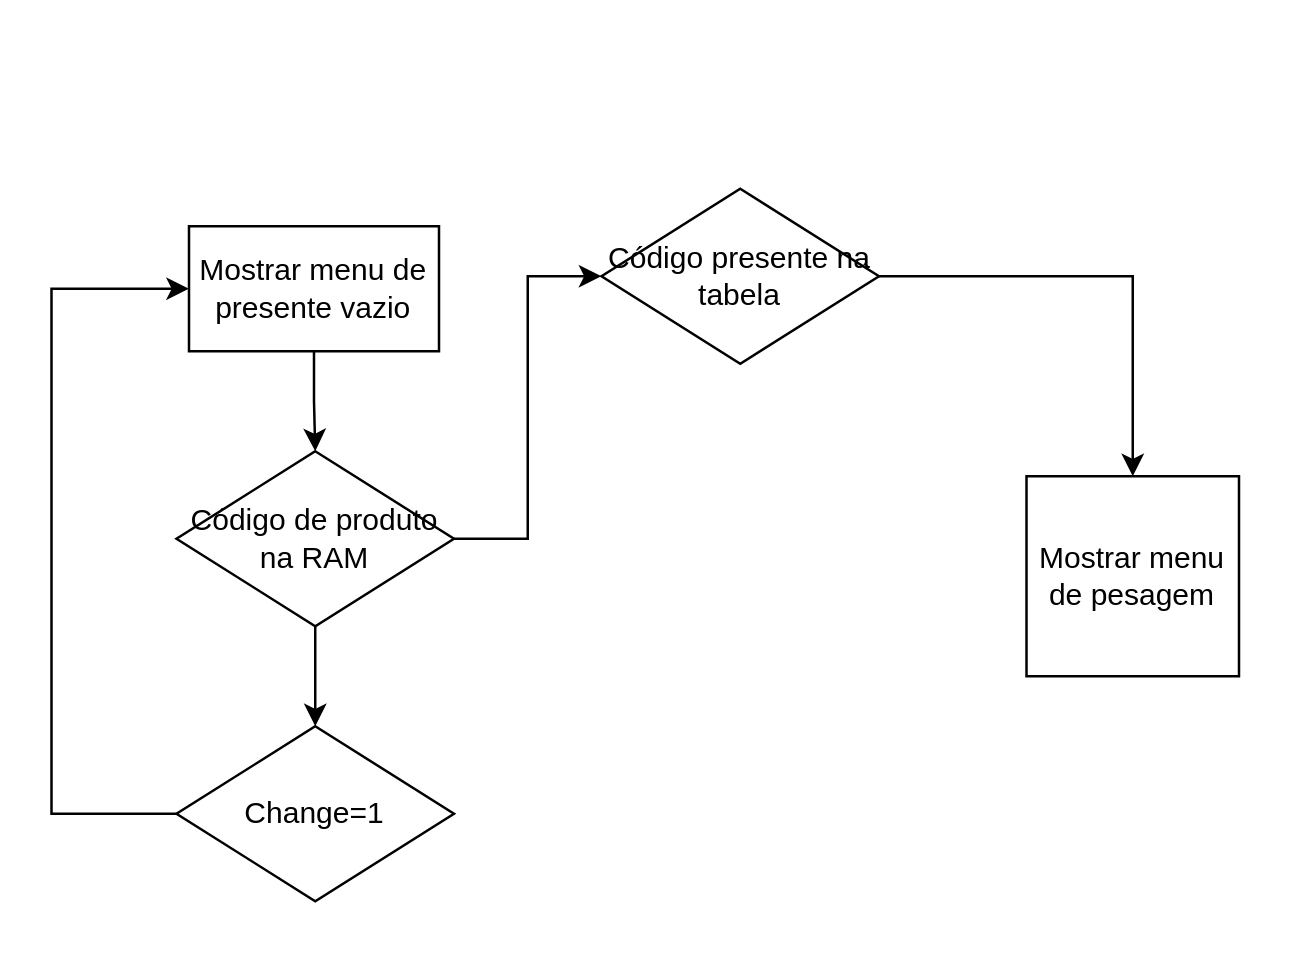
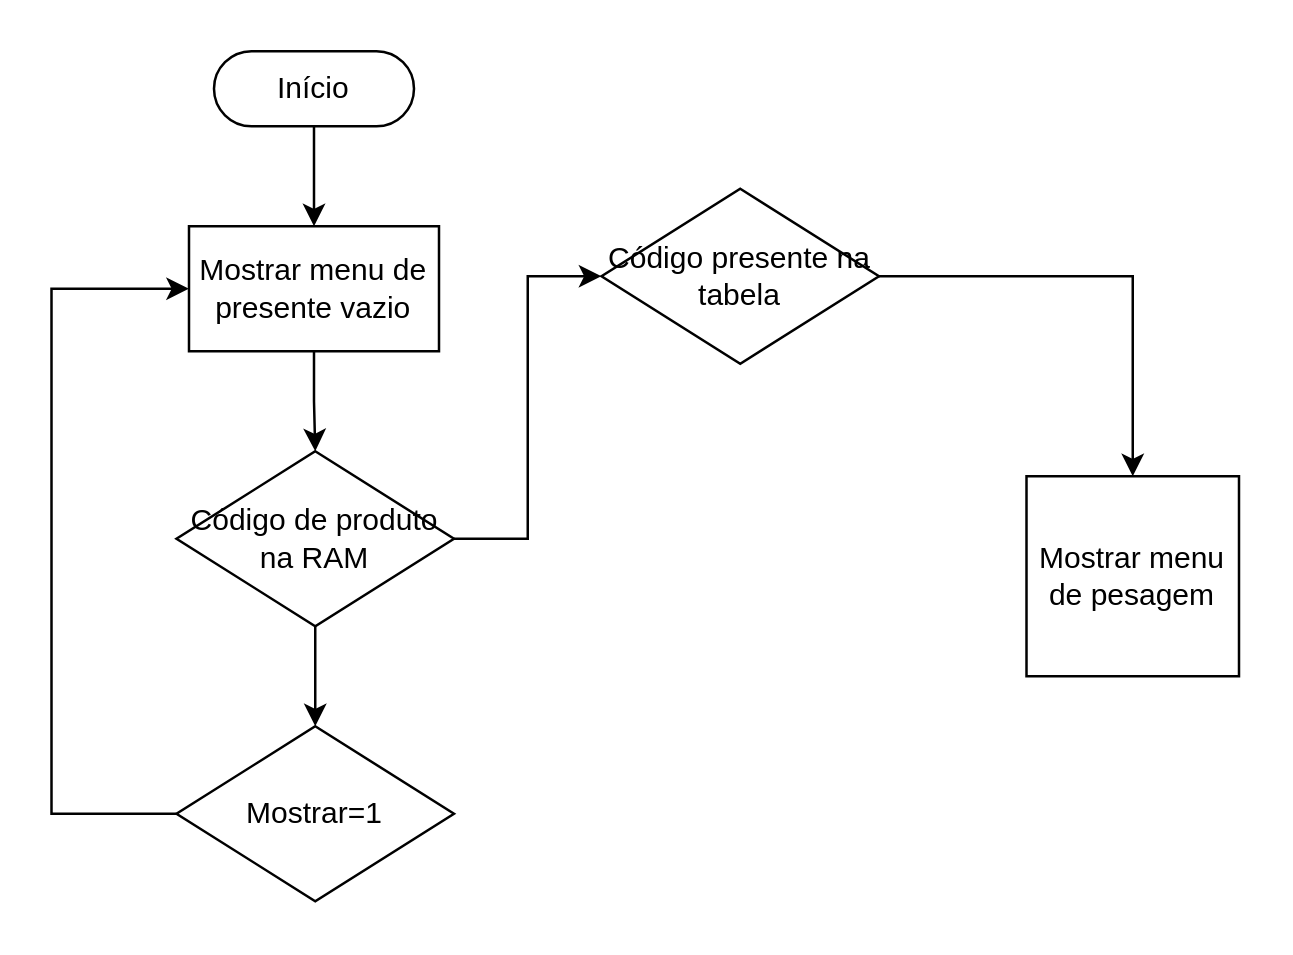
none -> (314, 89)
none -> (314, 168)
(315, 814) -> (315, 814)
